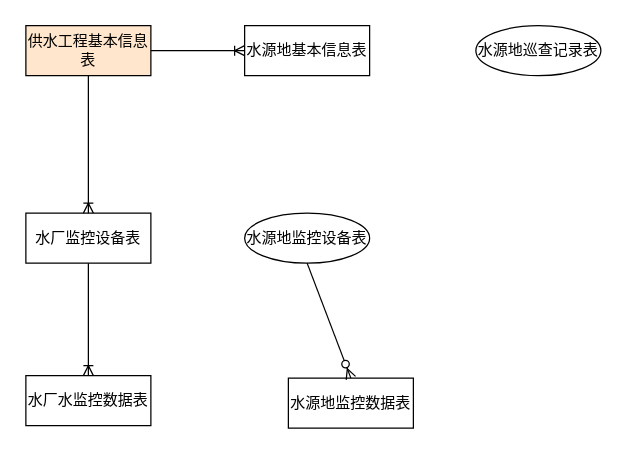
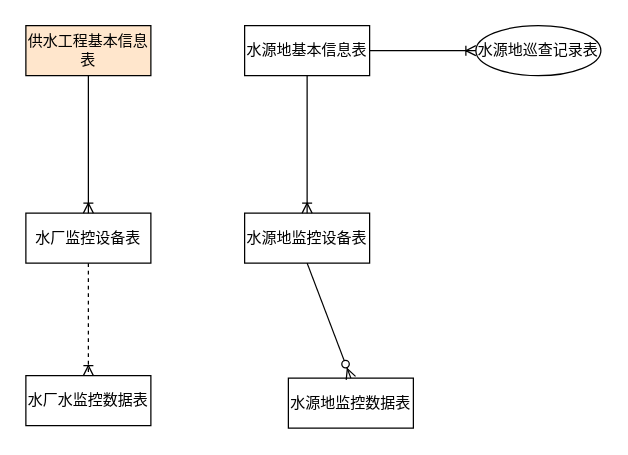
(196, 51) -> none
none -> (423, 51)
none -> (307, 144)
(307, 238) -> (307, 238)
(88, 313) -> (88, 313)
